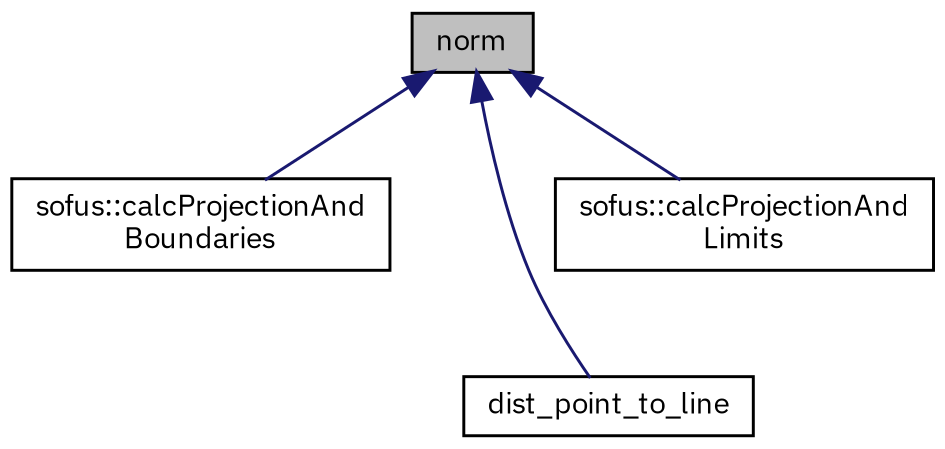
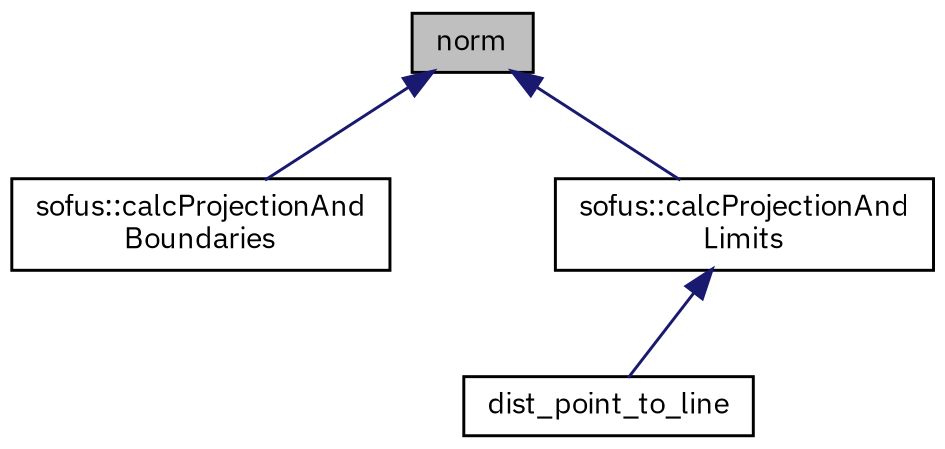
(520, 246) -> (661, 335)
